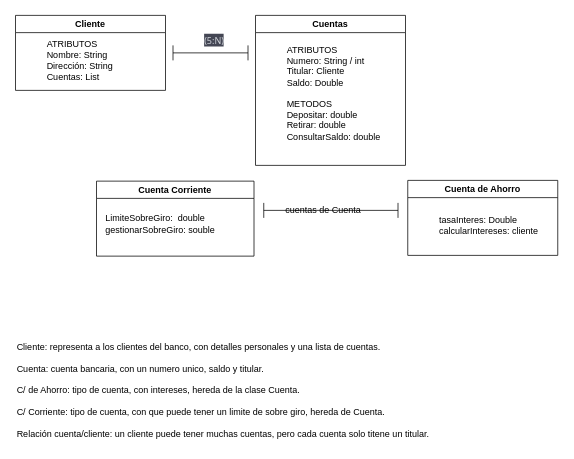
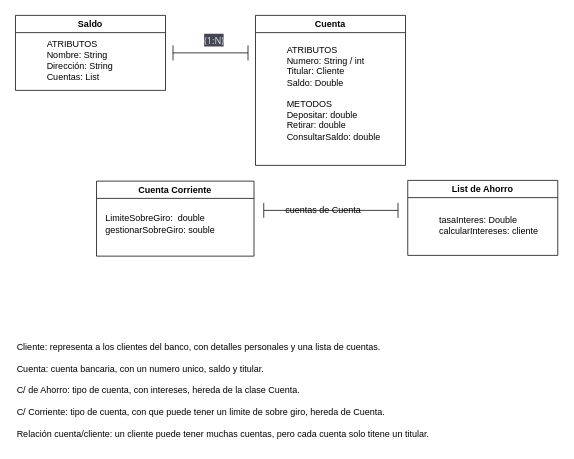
(90, 24) -> (90, 24)
(330, 24) -> (330, 24)
(216, 41) -> (216, 41)
(483, 189) -> (483, 189)
